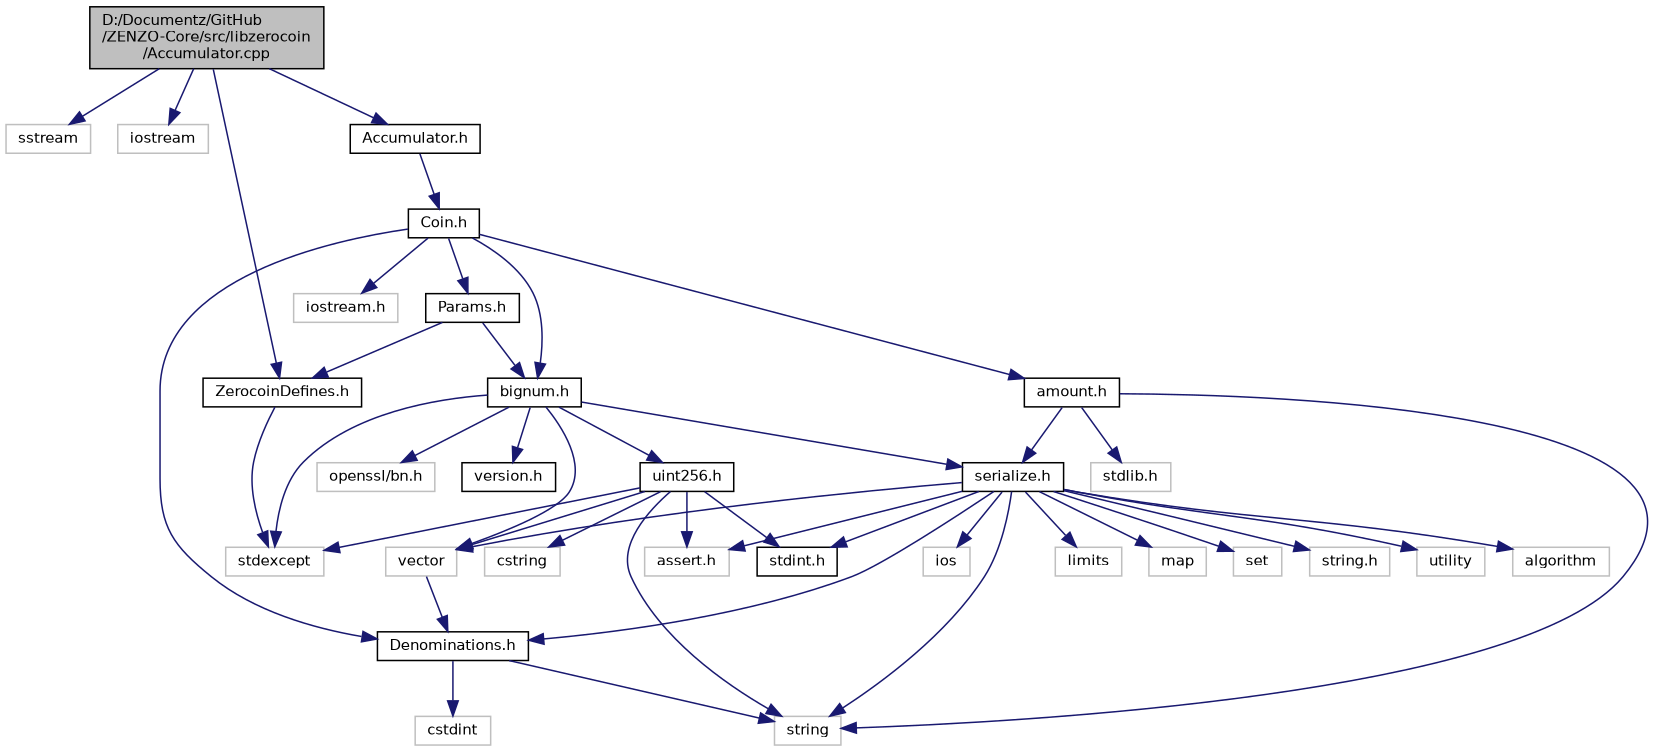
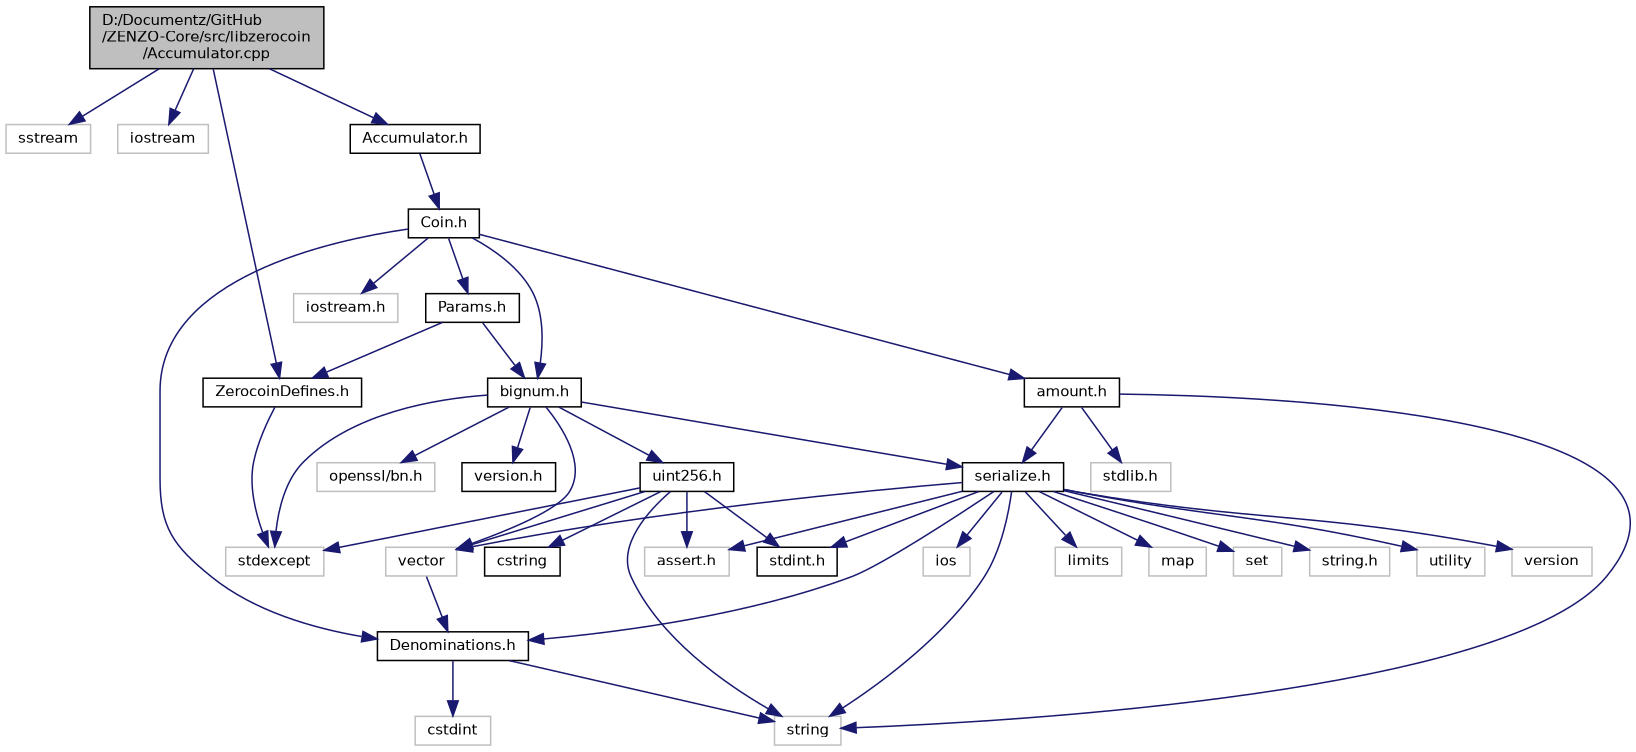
(522, 562) -> (522, 562)
(1561, 562) -> (1552, 562)
